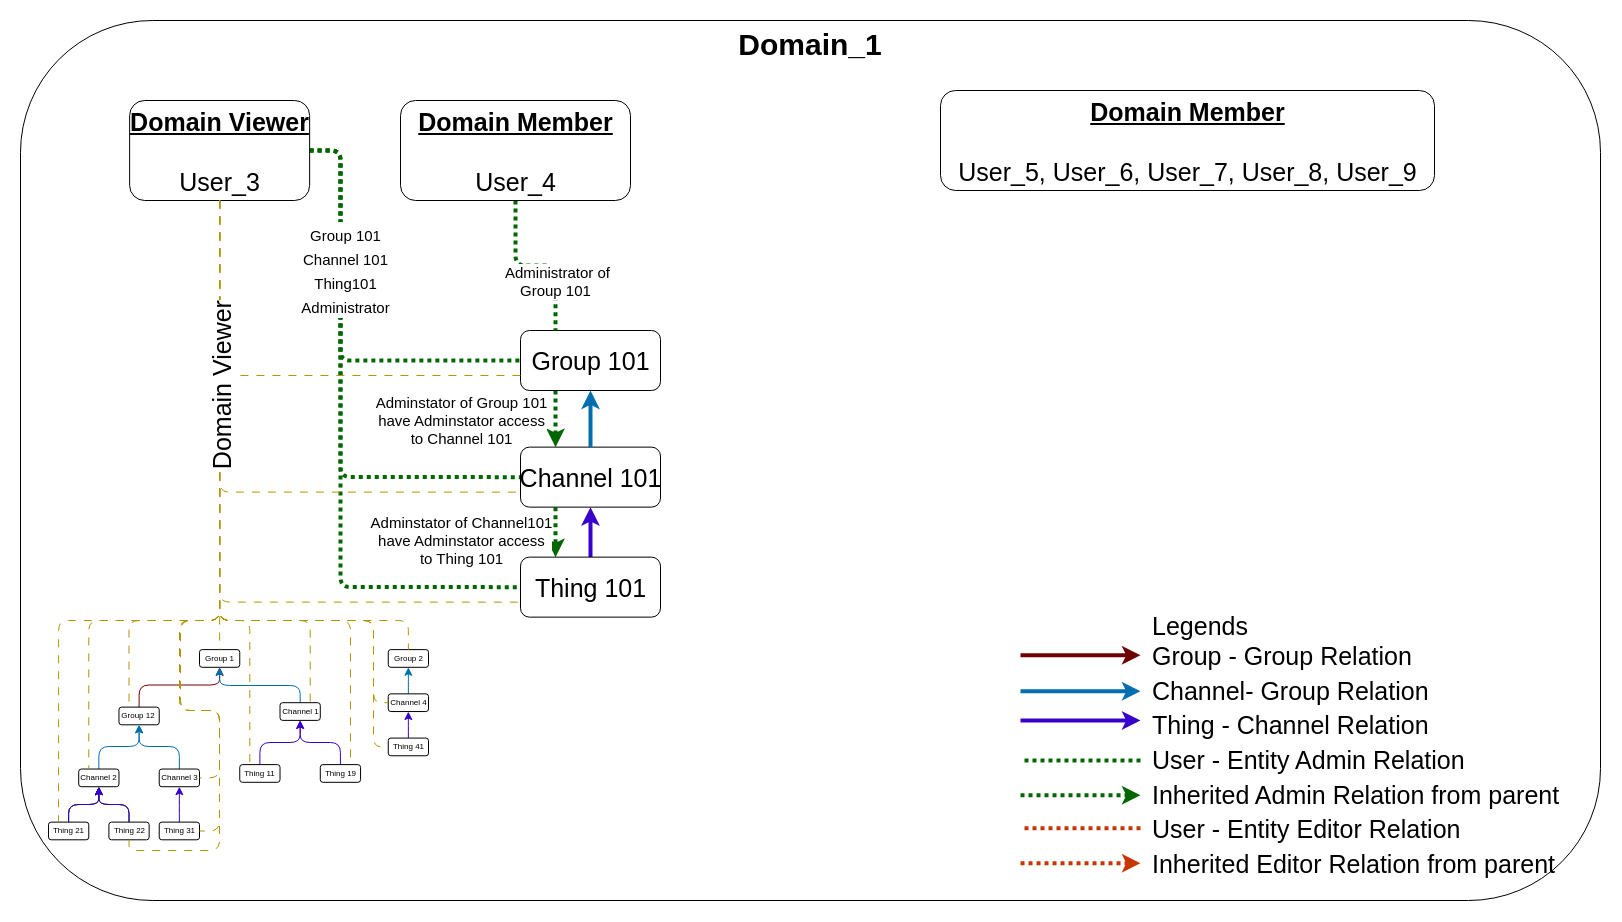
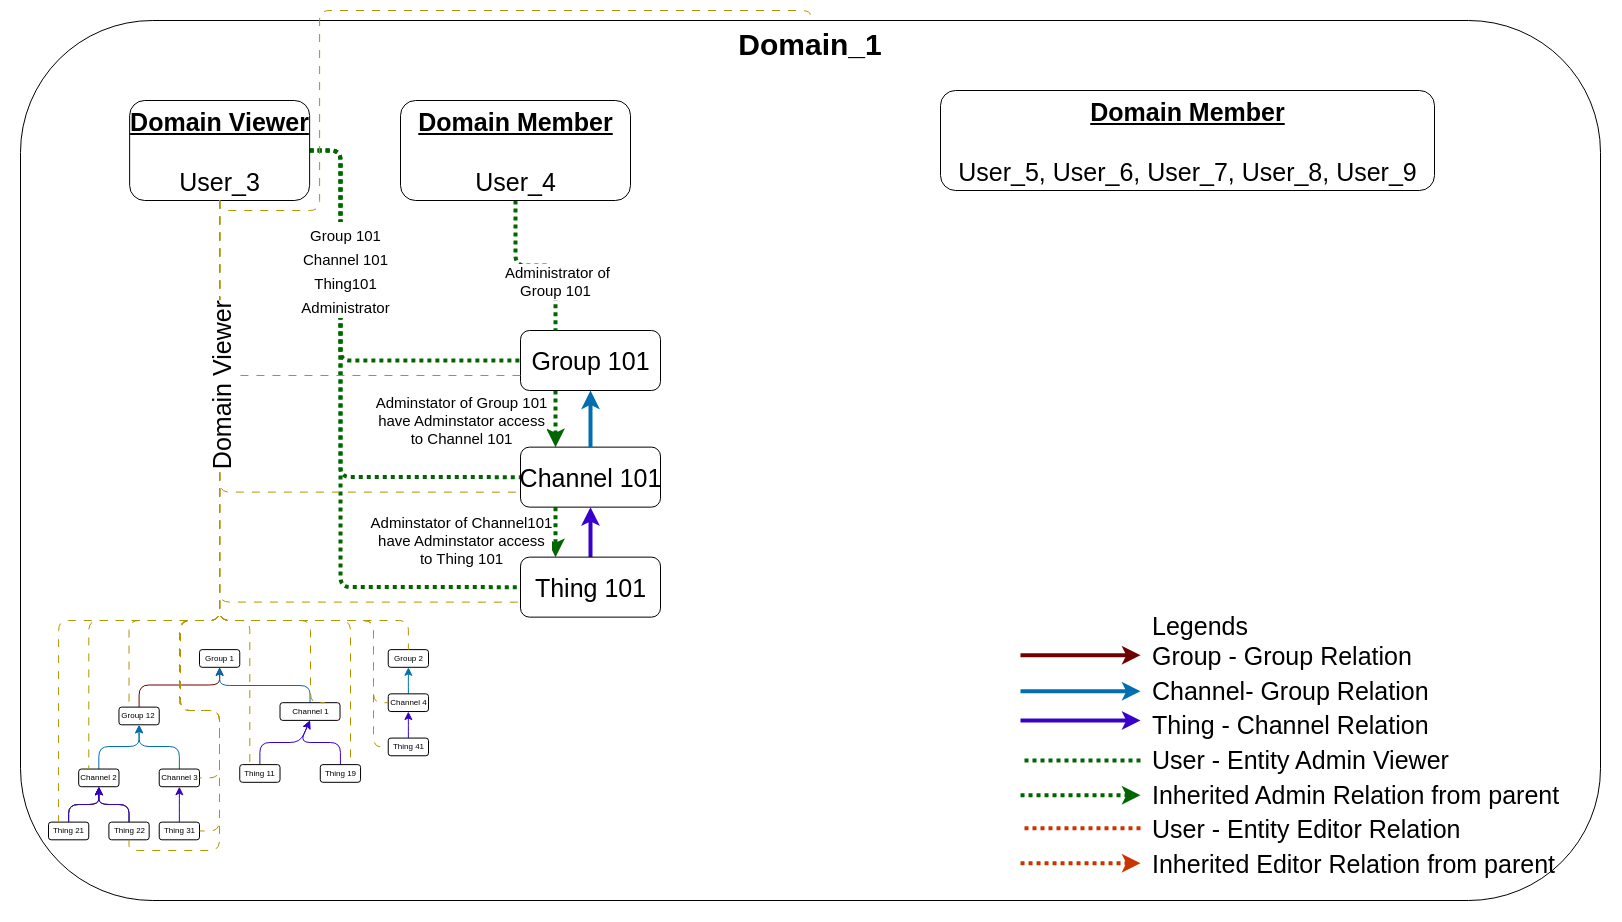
(220, 631) -> (428, 11)
(300, 712) -> (310, 712)
(1322, 760) -> (1312, 760)
